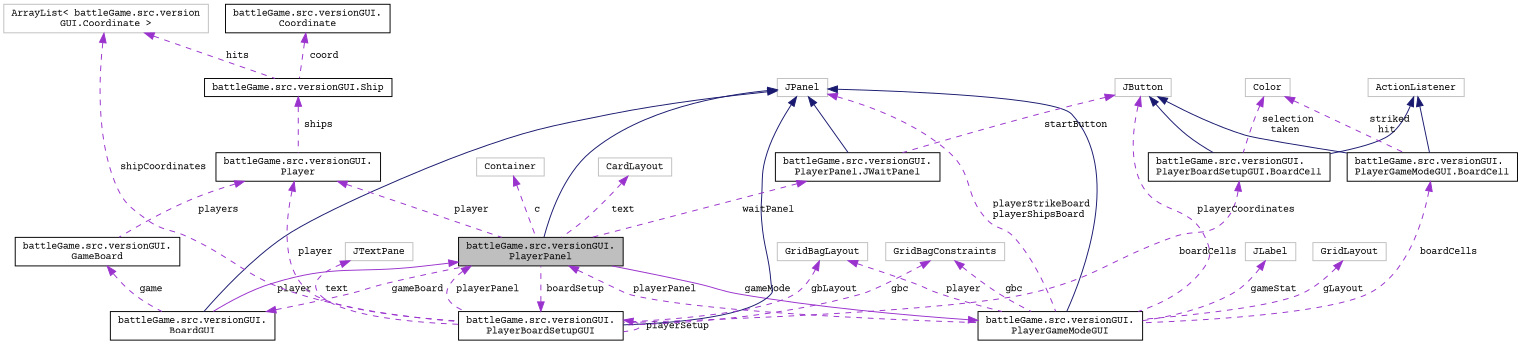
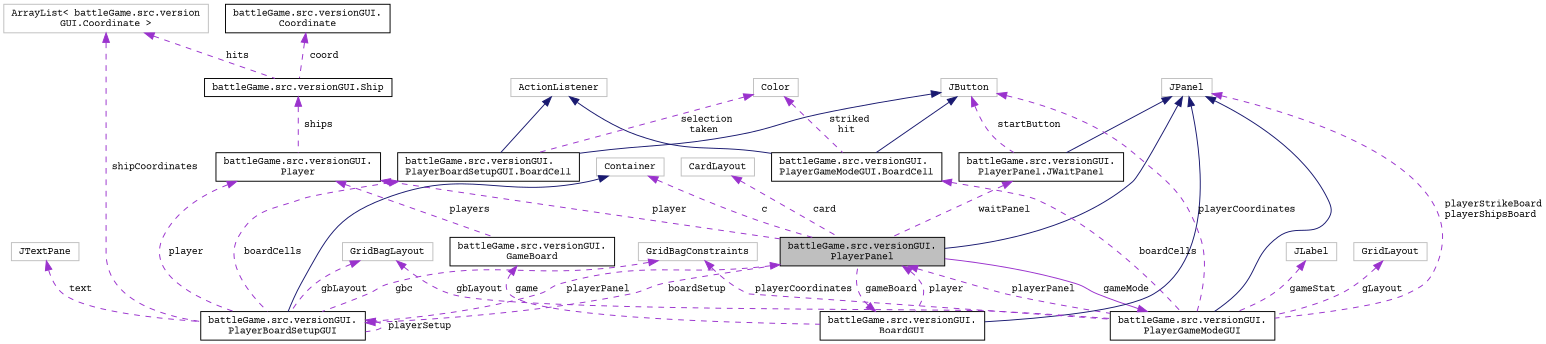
(620, 209) -> (822, 209)
(315, 273) -> (924, 290)
(770, 273) -> (406, 192)
(961, 289) -> (477, 289)
(1011, 289) -> (801, 289)
